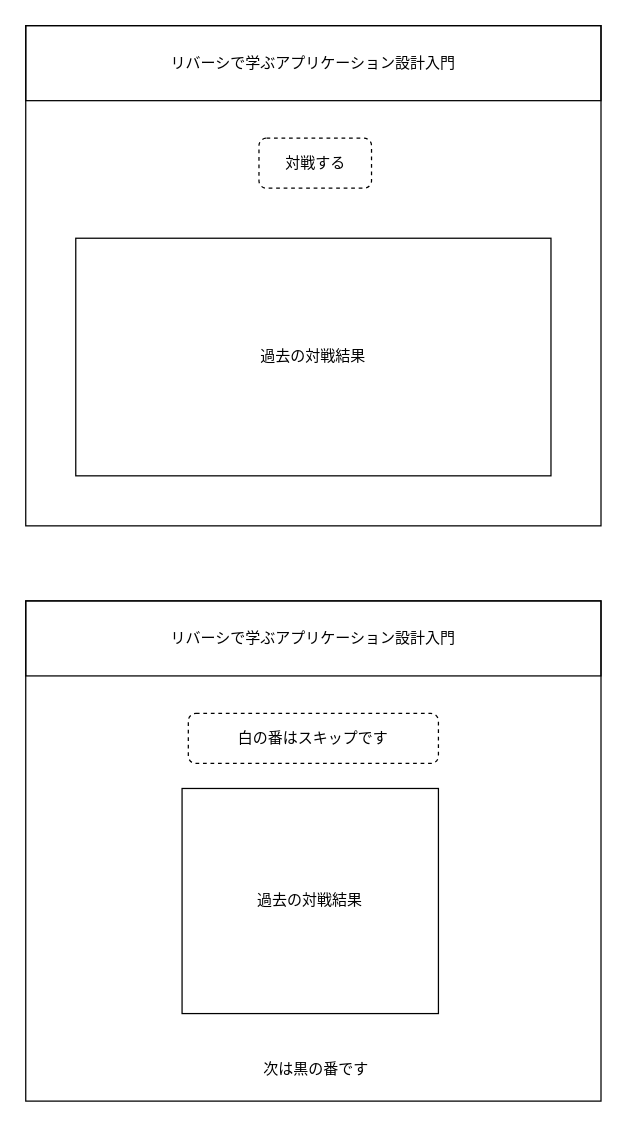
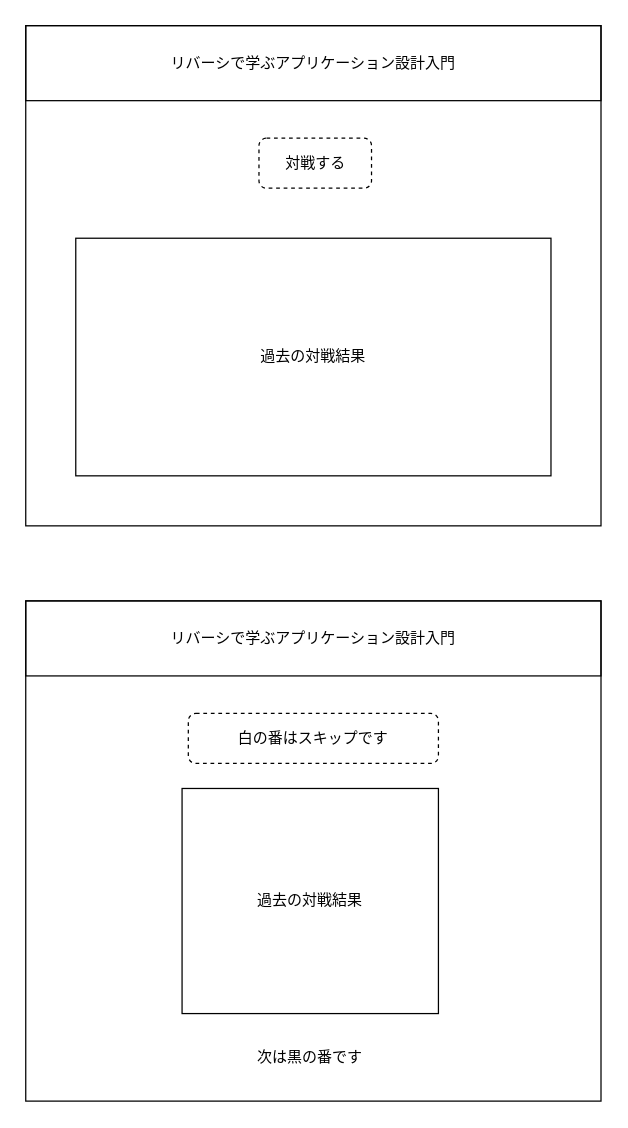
(316, 1069) -> (310, 1057)
